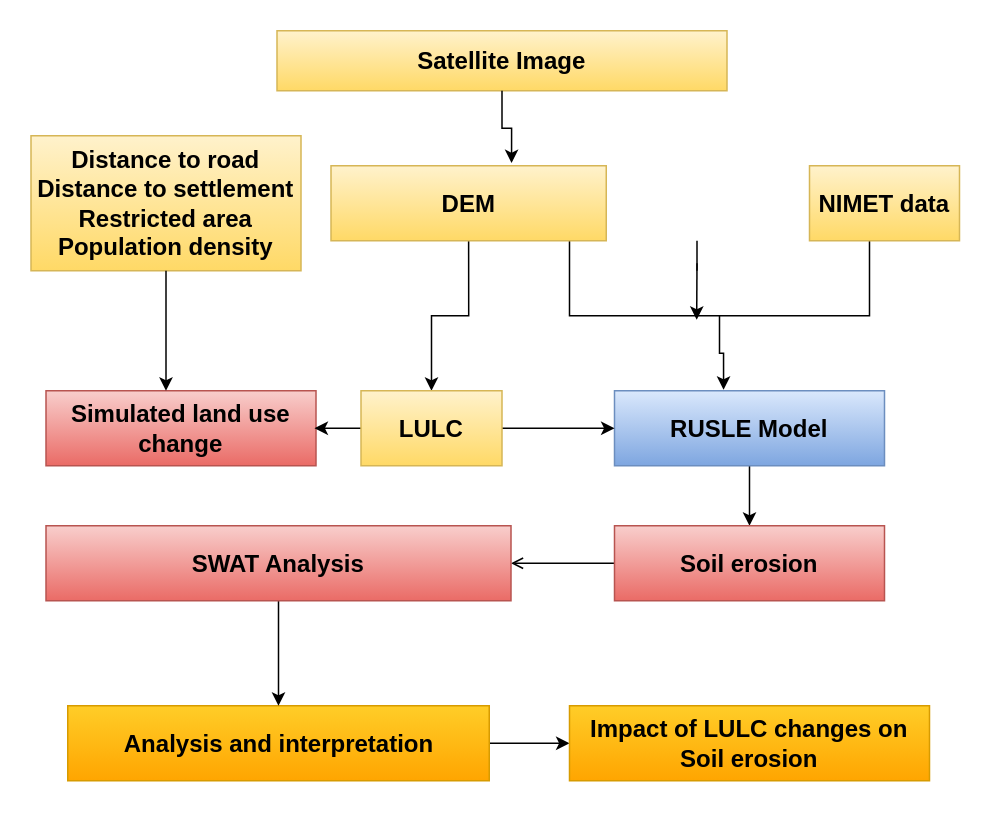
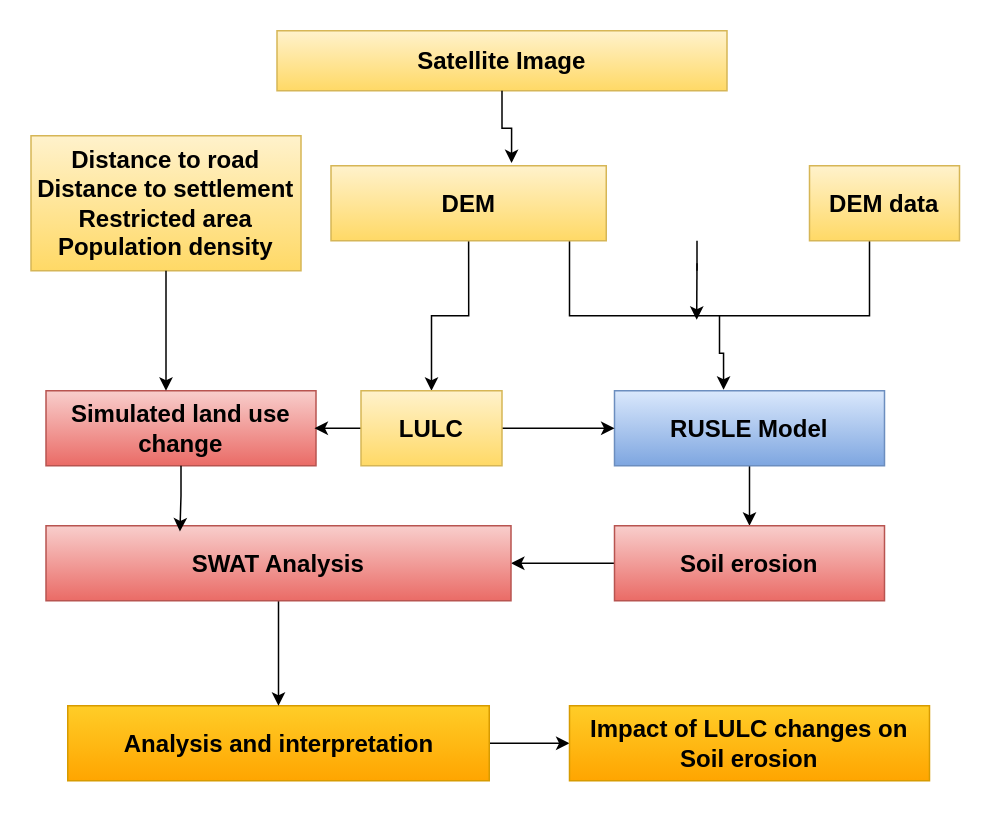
(884, 203) -> (884, 203)
none -> (181, 494)
(519, 563) -> (522, 563)
